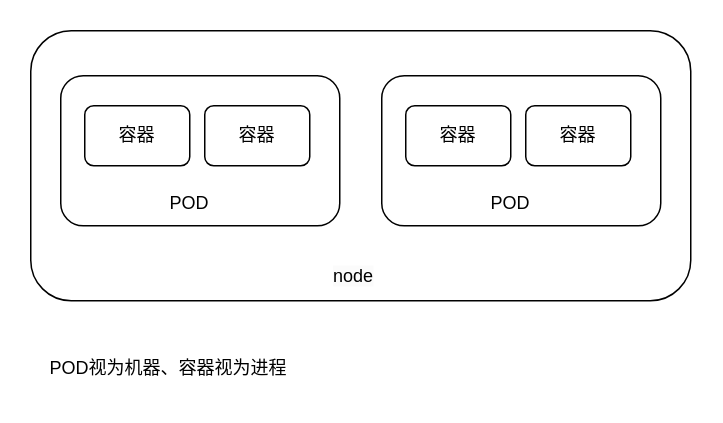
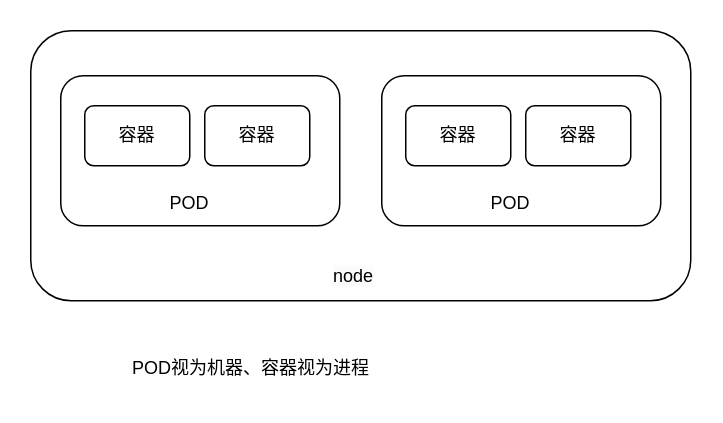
(169, 368) -> (251, 368)
